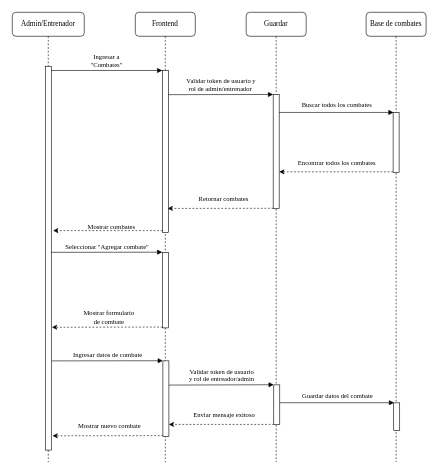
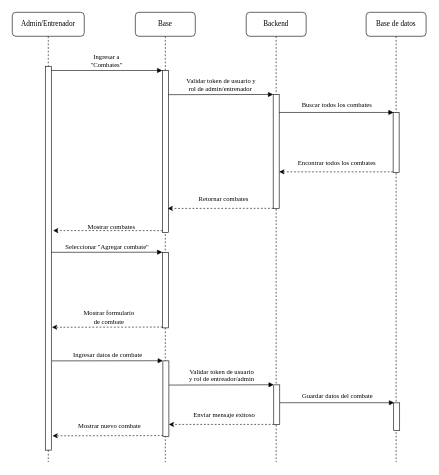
(165, 24) -> (165, 24)
(276, 24) -> (276, 24)
(396, 24) -> (396, 24)
